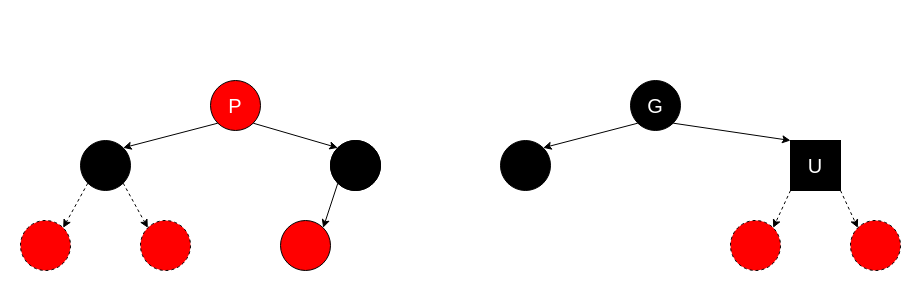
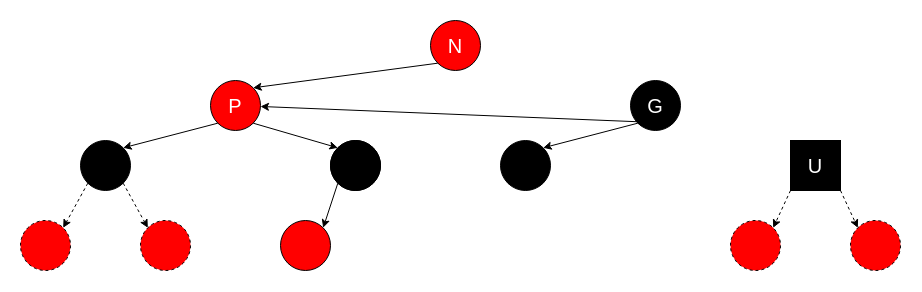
none -> (456, 46)
none -> (349, 75)
(729, 131) -> (452, 114)
